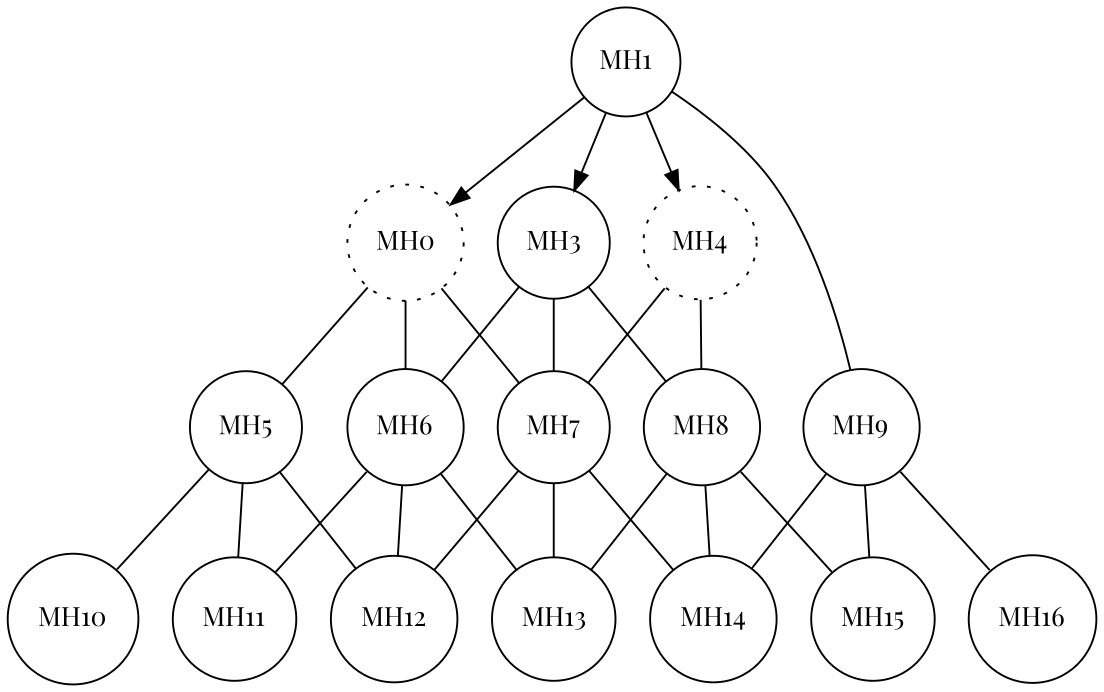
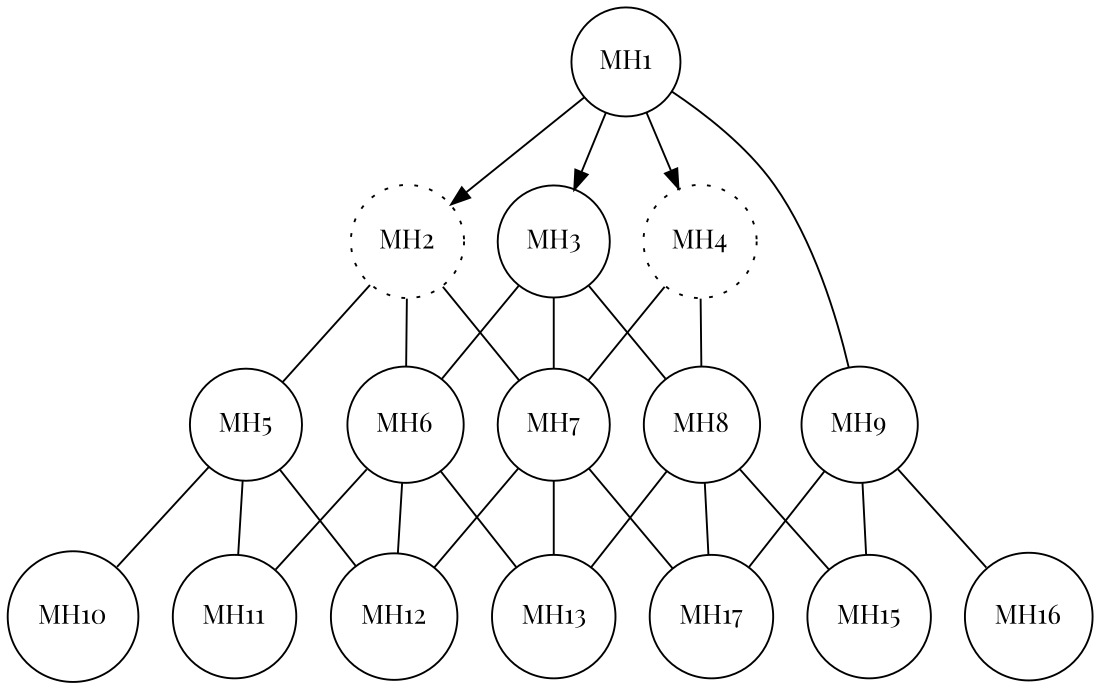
(406, 243) -> (407, 241)
(713, 619) -> (711, 617)
